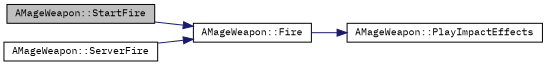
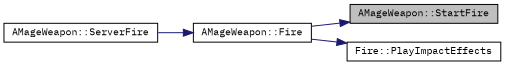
(169, 24) -> (326, 25)
(445, 33) -> (424, 52)
